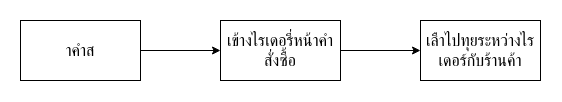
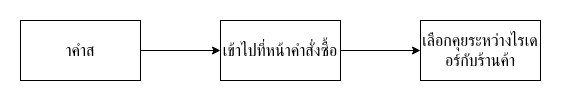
(281, 51) -> (281, 51)
(481, 51) -> (481, 51)
